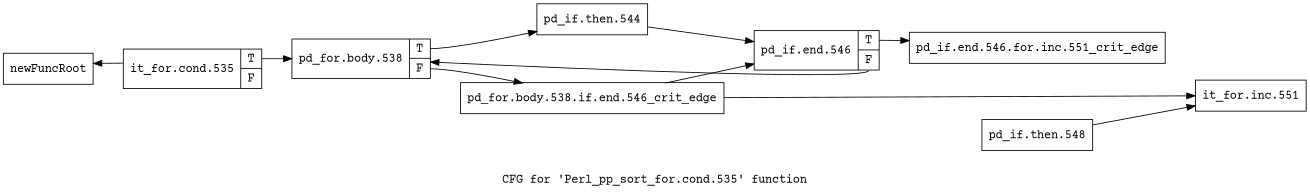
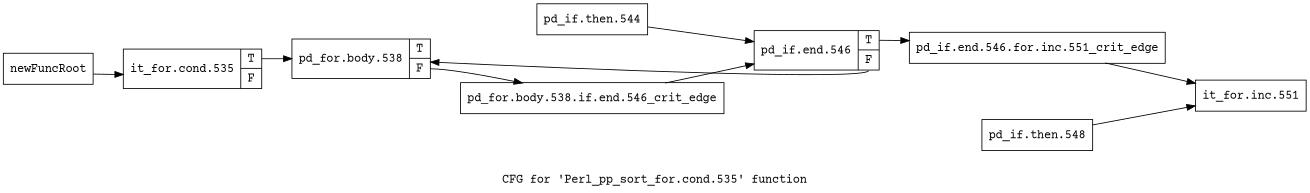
(480, 43) -> none
(113, 63) -> (104, 74)
(955, 97) -> (1146, 72)
